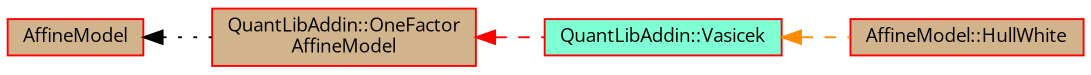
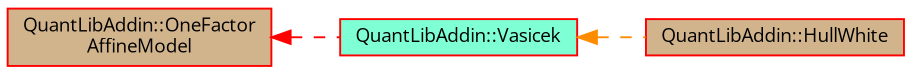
(75, 37) -> none
(967, 37) -> (775, 37)
